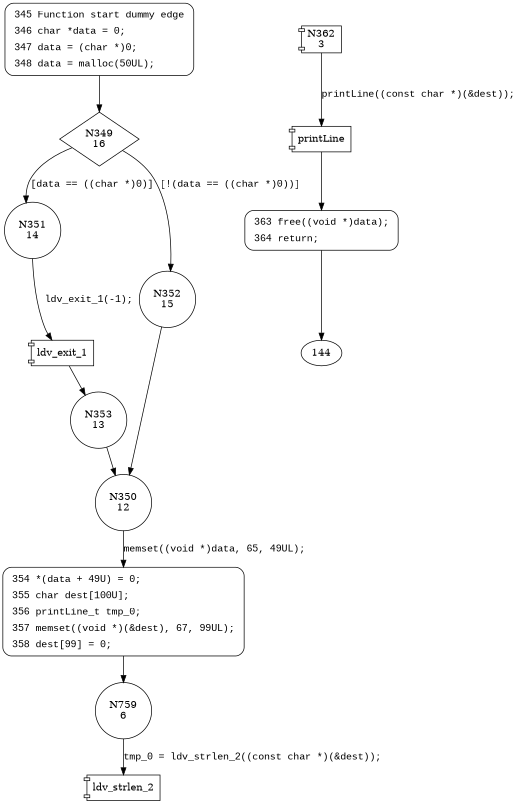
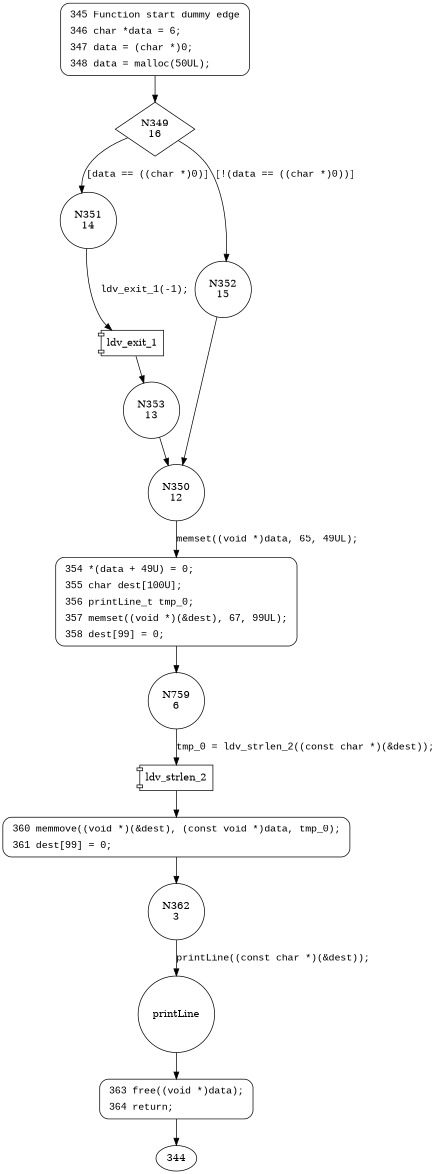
(82, 31) -> (137, 31)
(322, 39) -> (176, 912)
(322, 139) -> (176, 1014)
(322, 353) -> (176, 1158)
none -> (176, 837)
